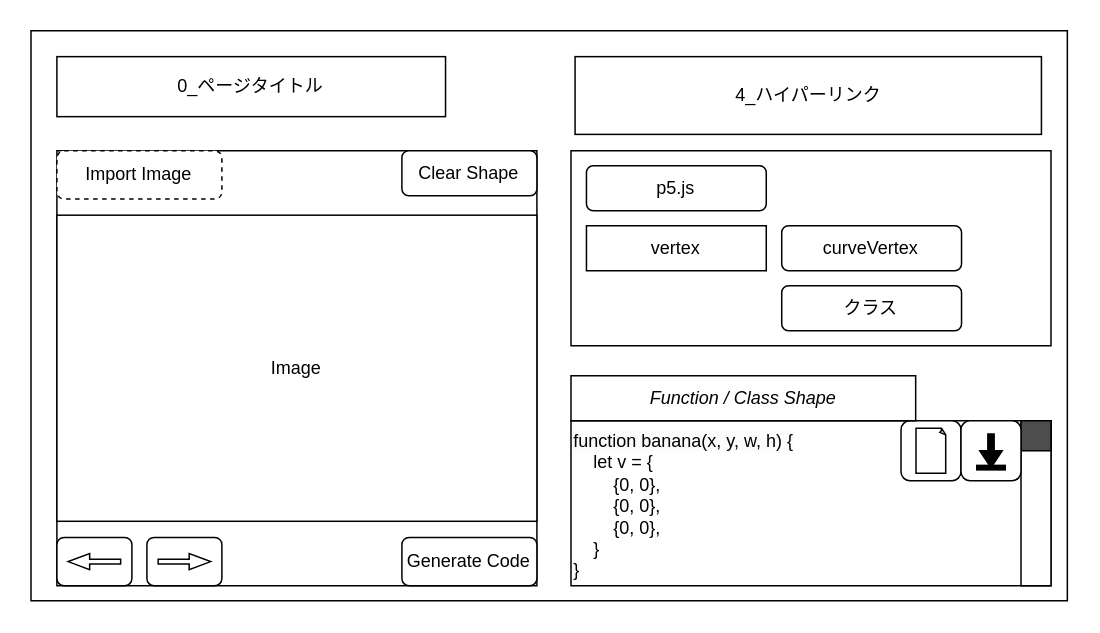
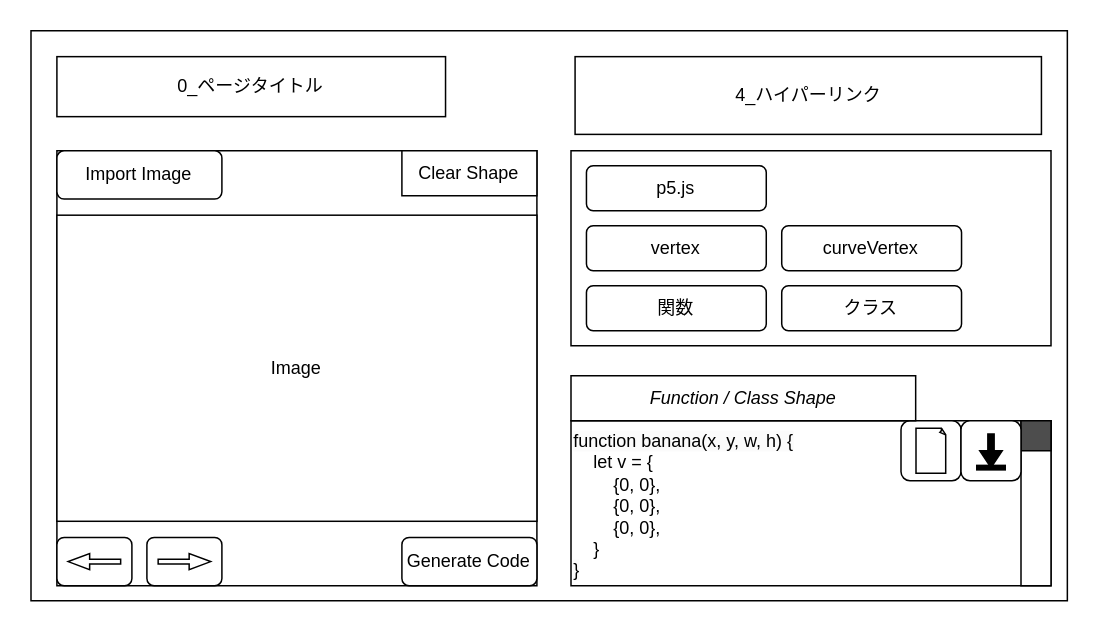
(469, 173) -> (469, 173)
(139, 175) -> (139, 175)
(676, 248) -> (676, 248)
none -> (676, 308)
